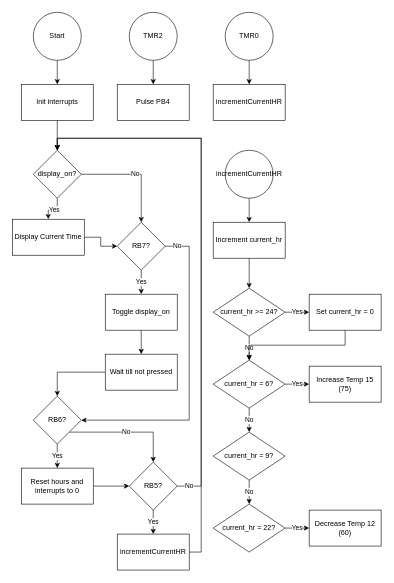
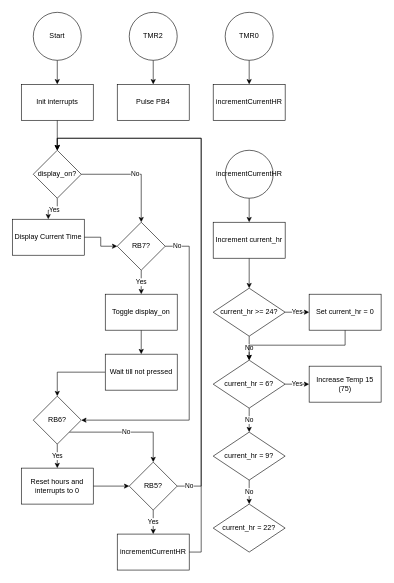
(298, 528) -> none
(345, 528) -> none
